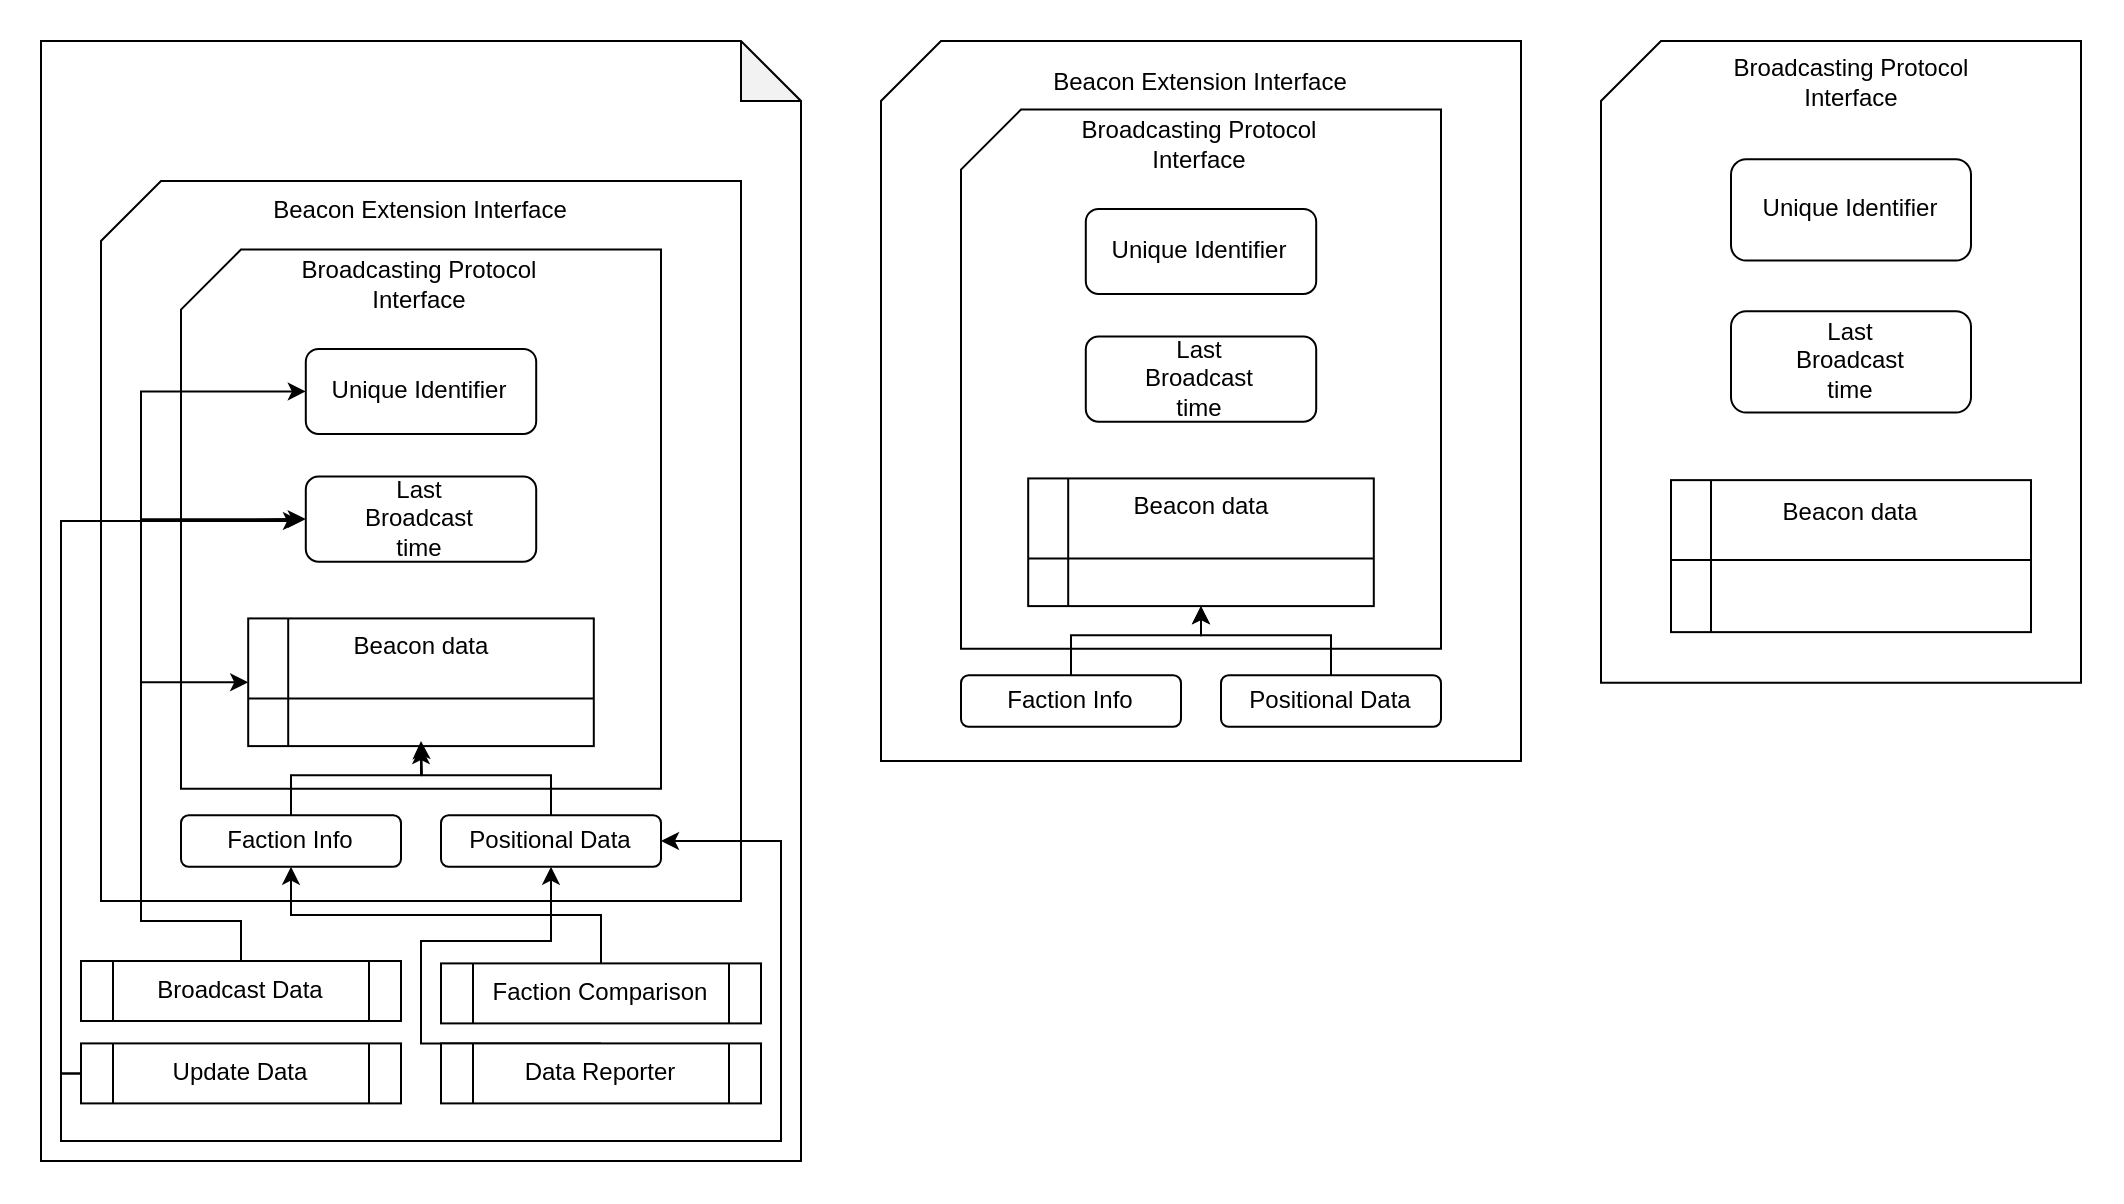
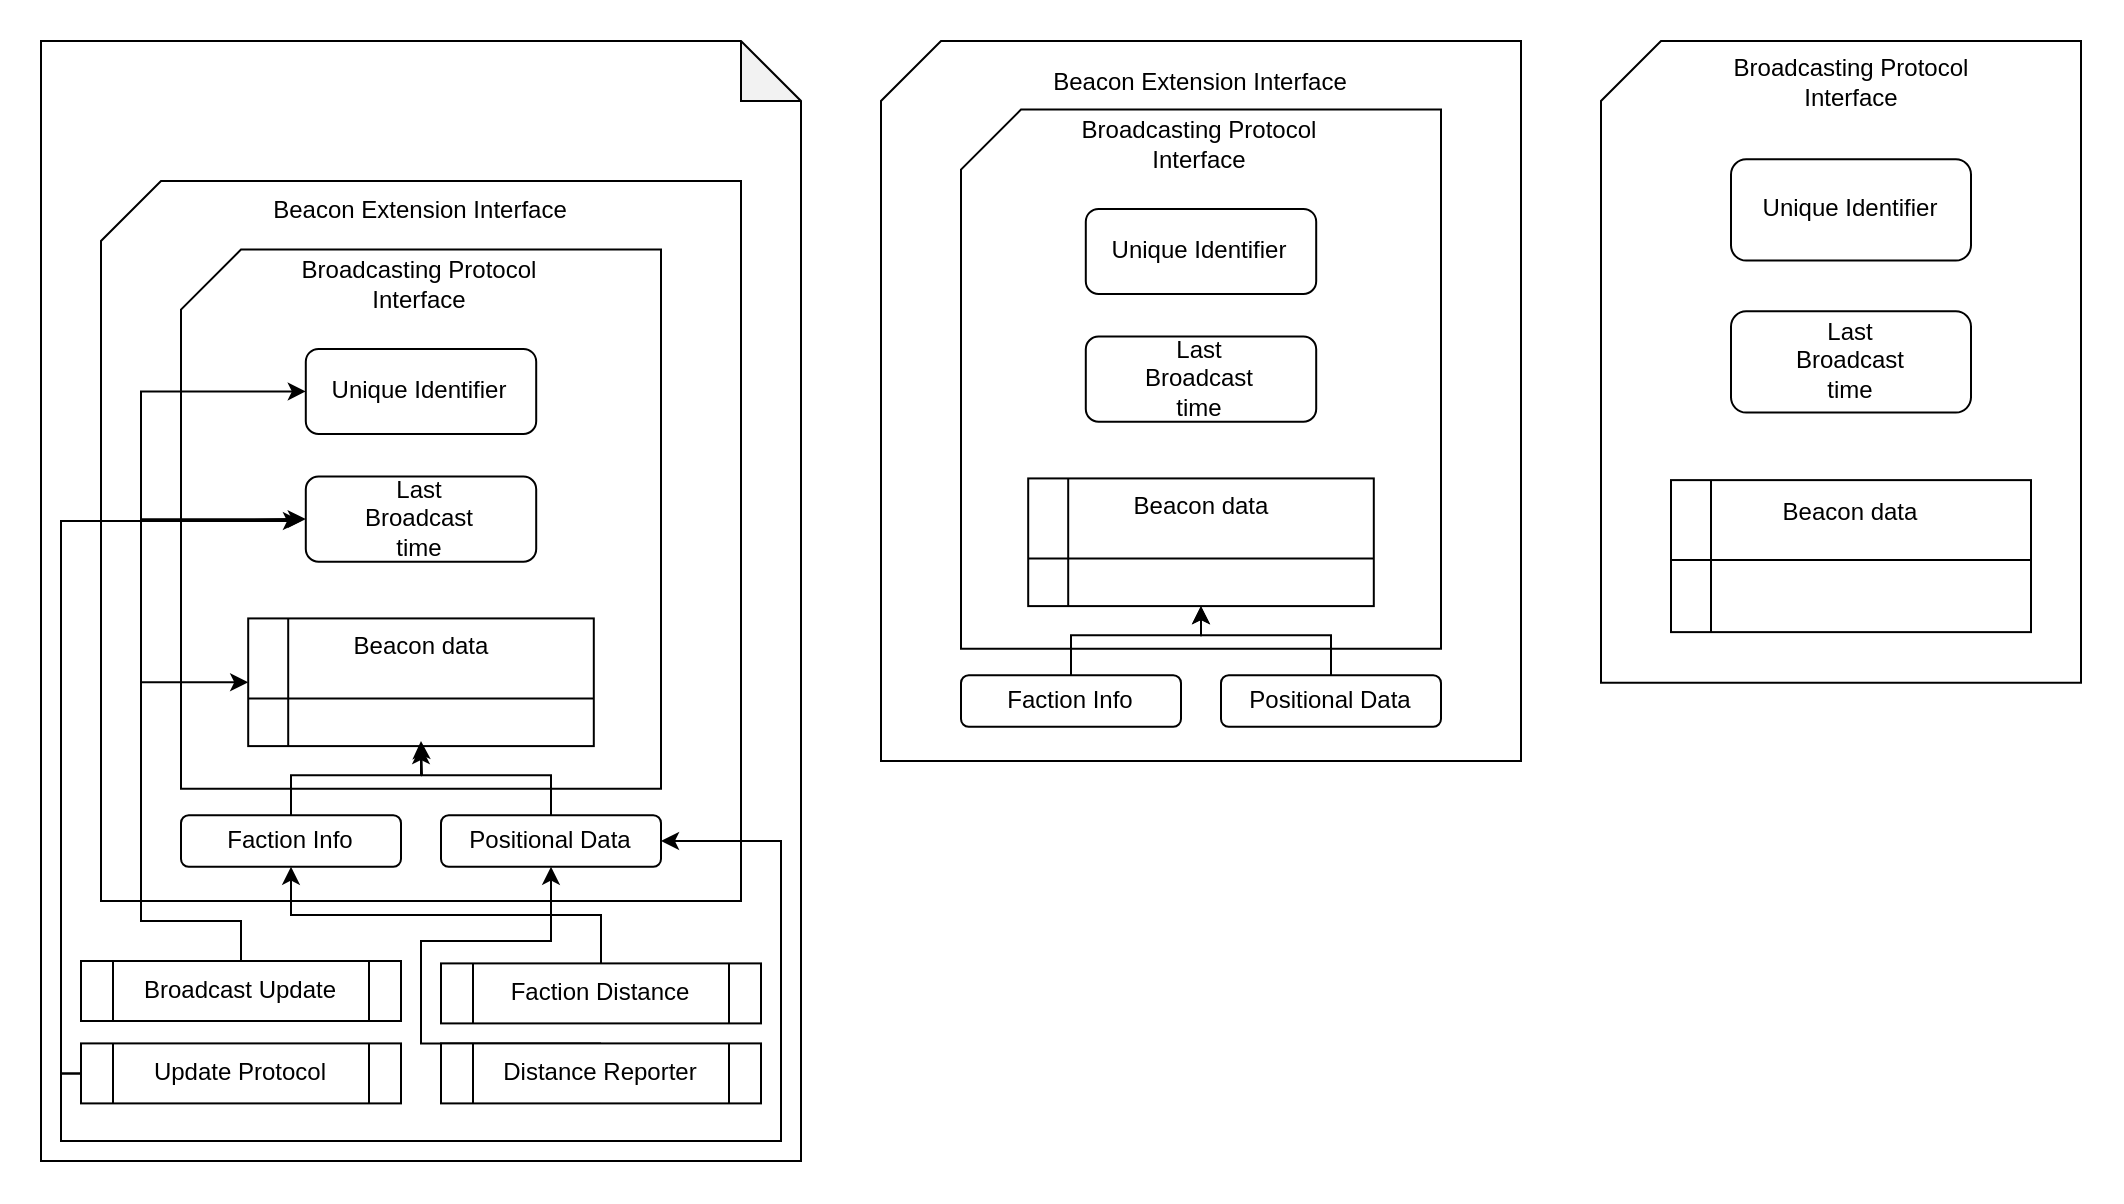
(241, 991) -> (241, 991)
(601, 993) -> (601, 993)
(241, 1073) -> (241, 1073)
(601, 1073) -> (601, 1073)
